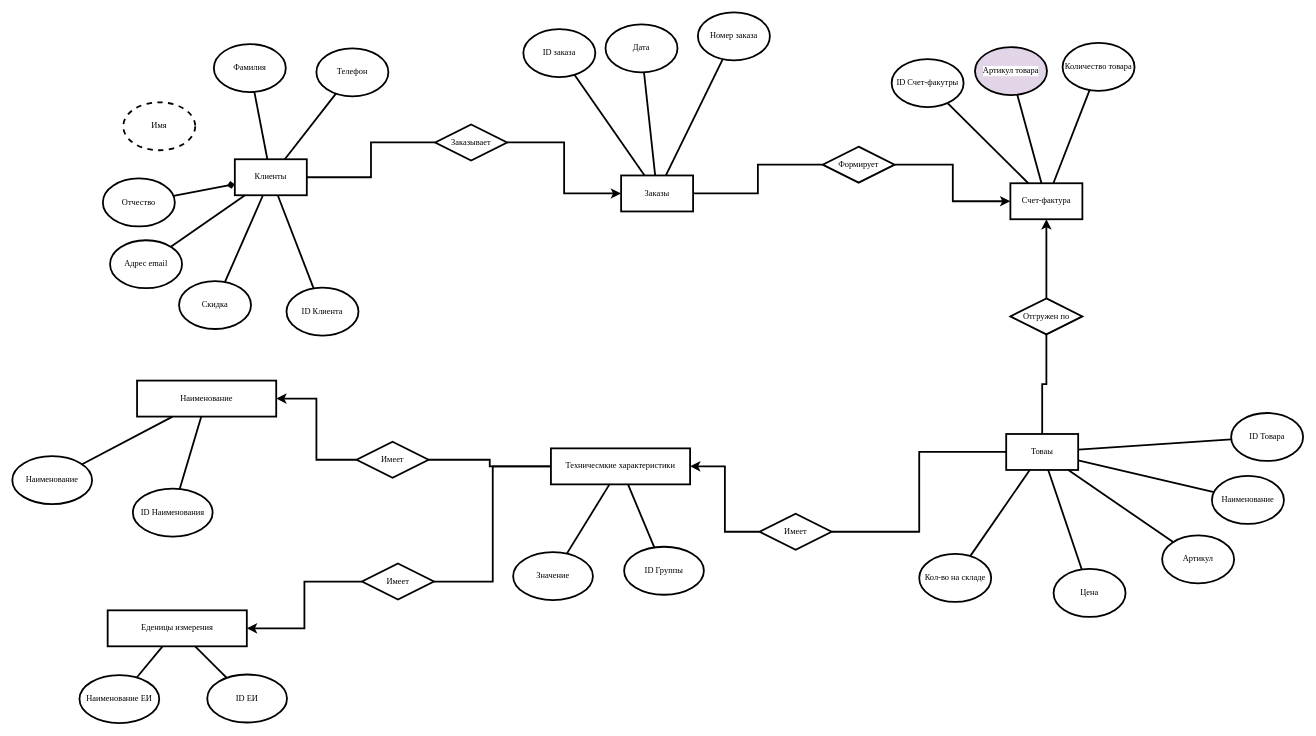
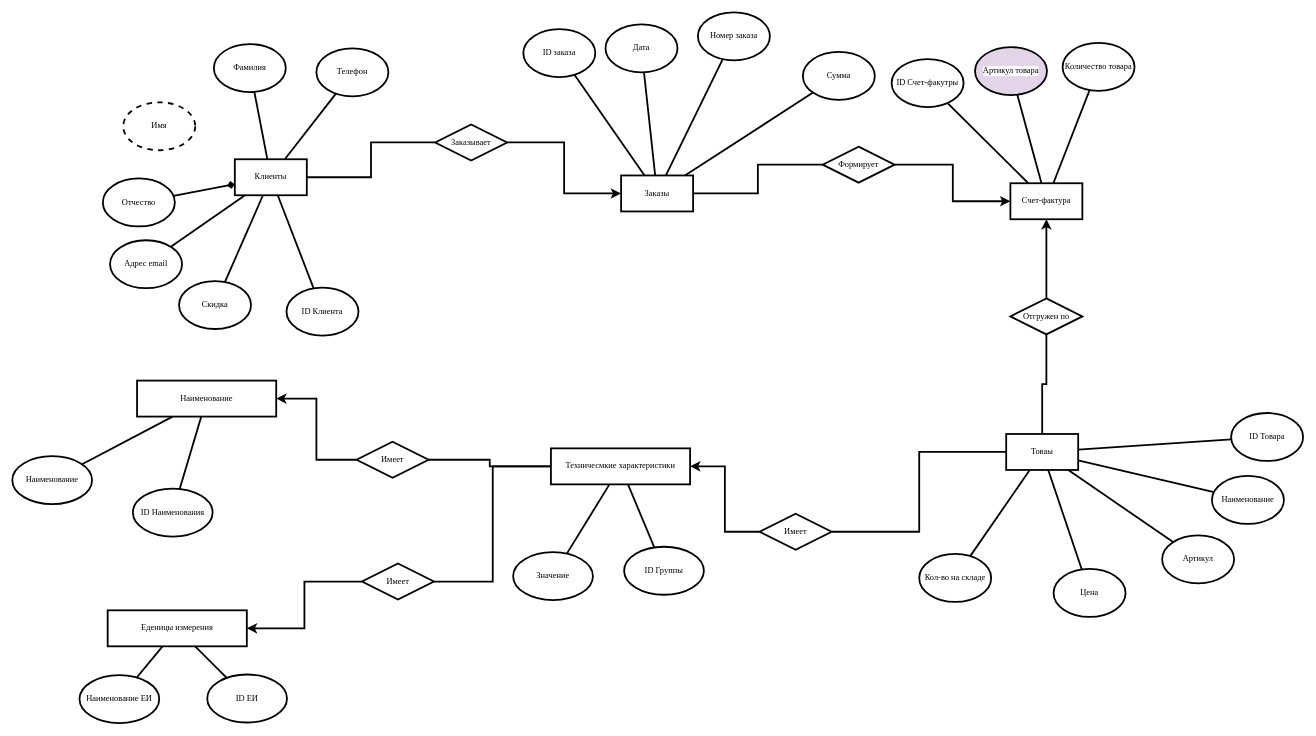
none -> (839, 76)
none -> (749, 134)
